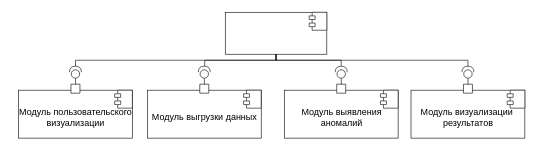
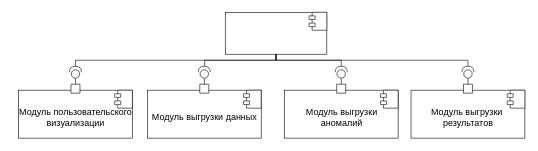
(342, 117) -> (342, 117)
(469, 117) -> (469, 117)
